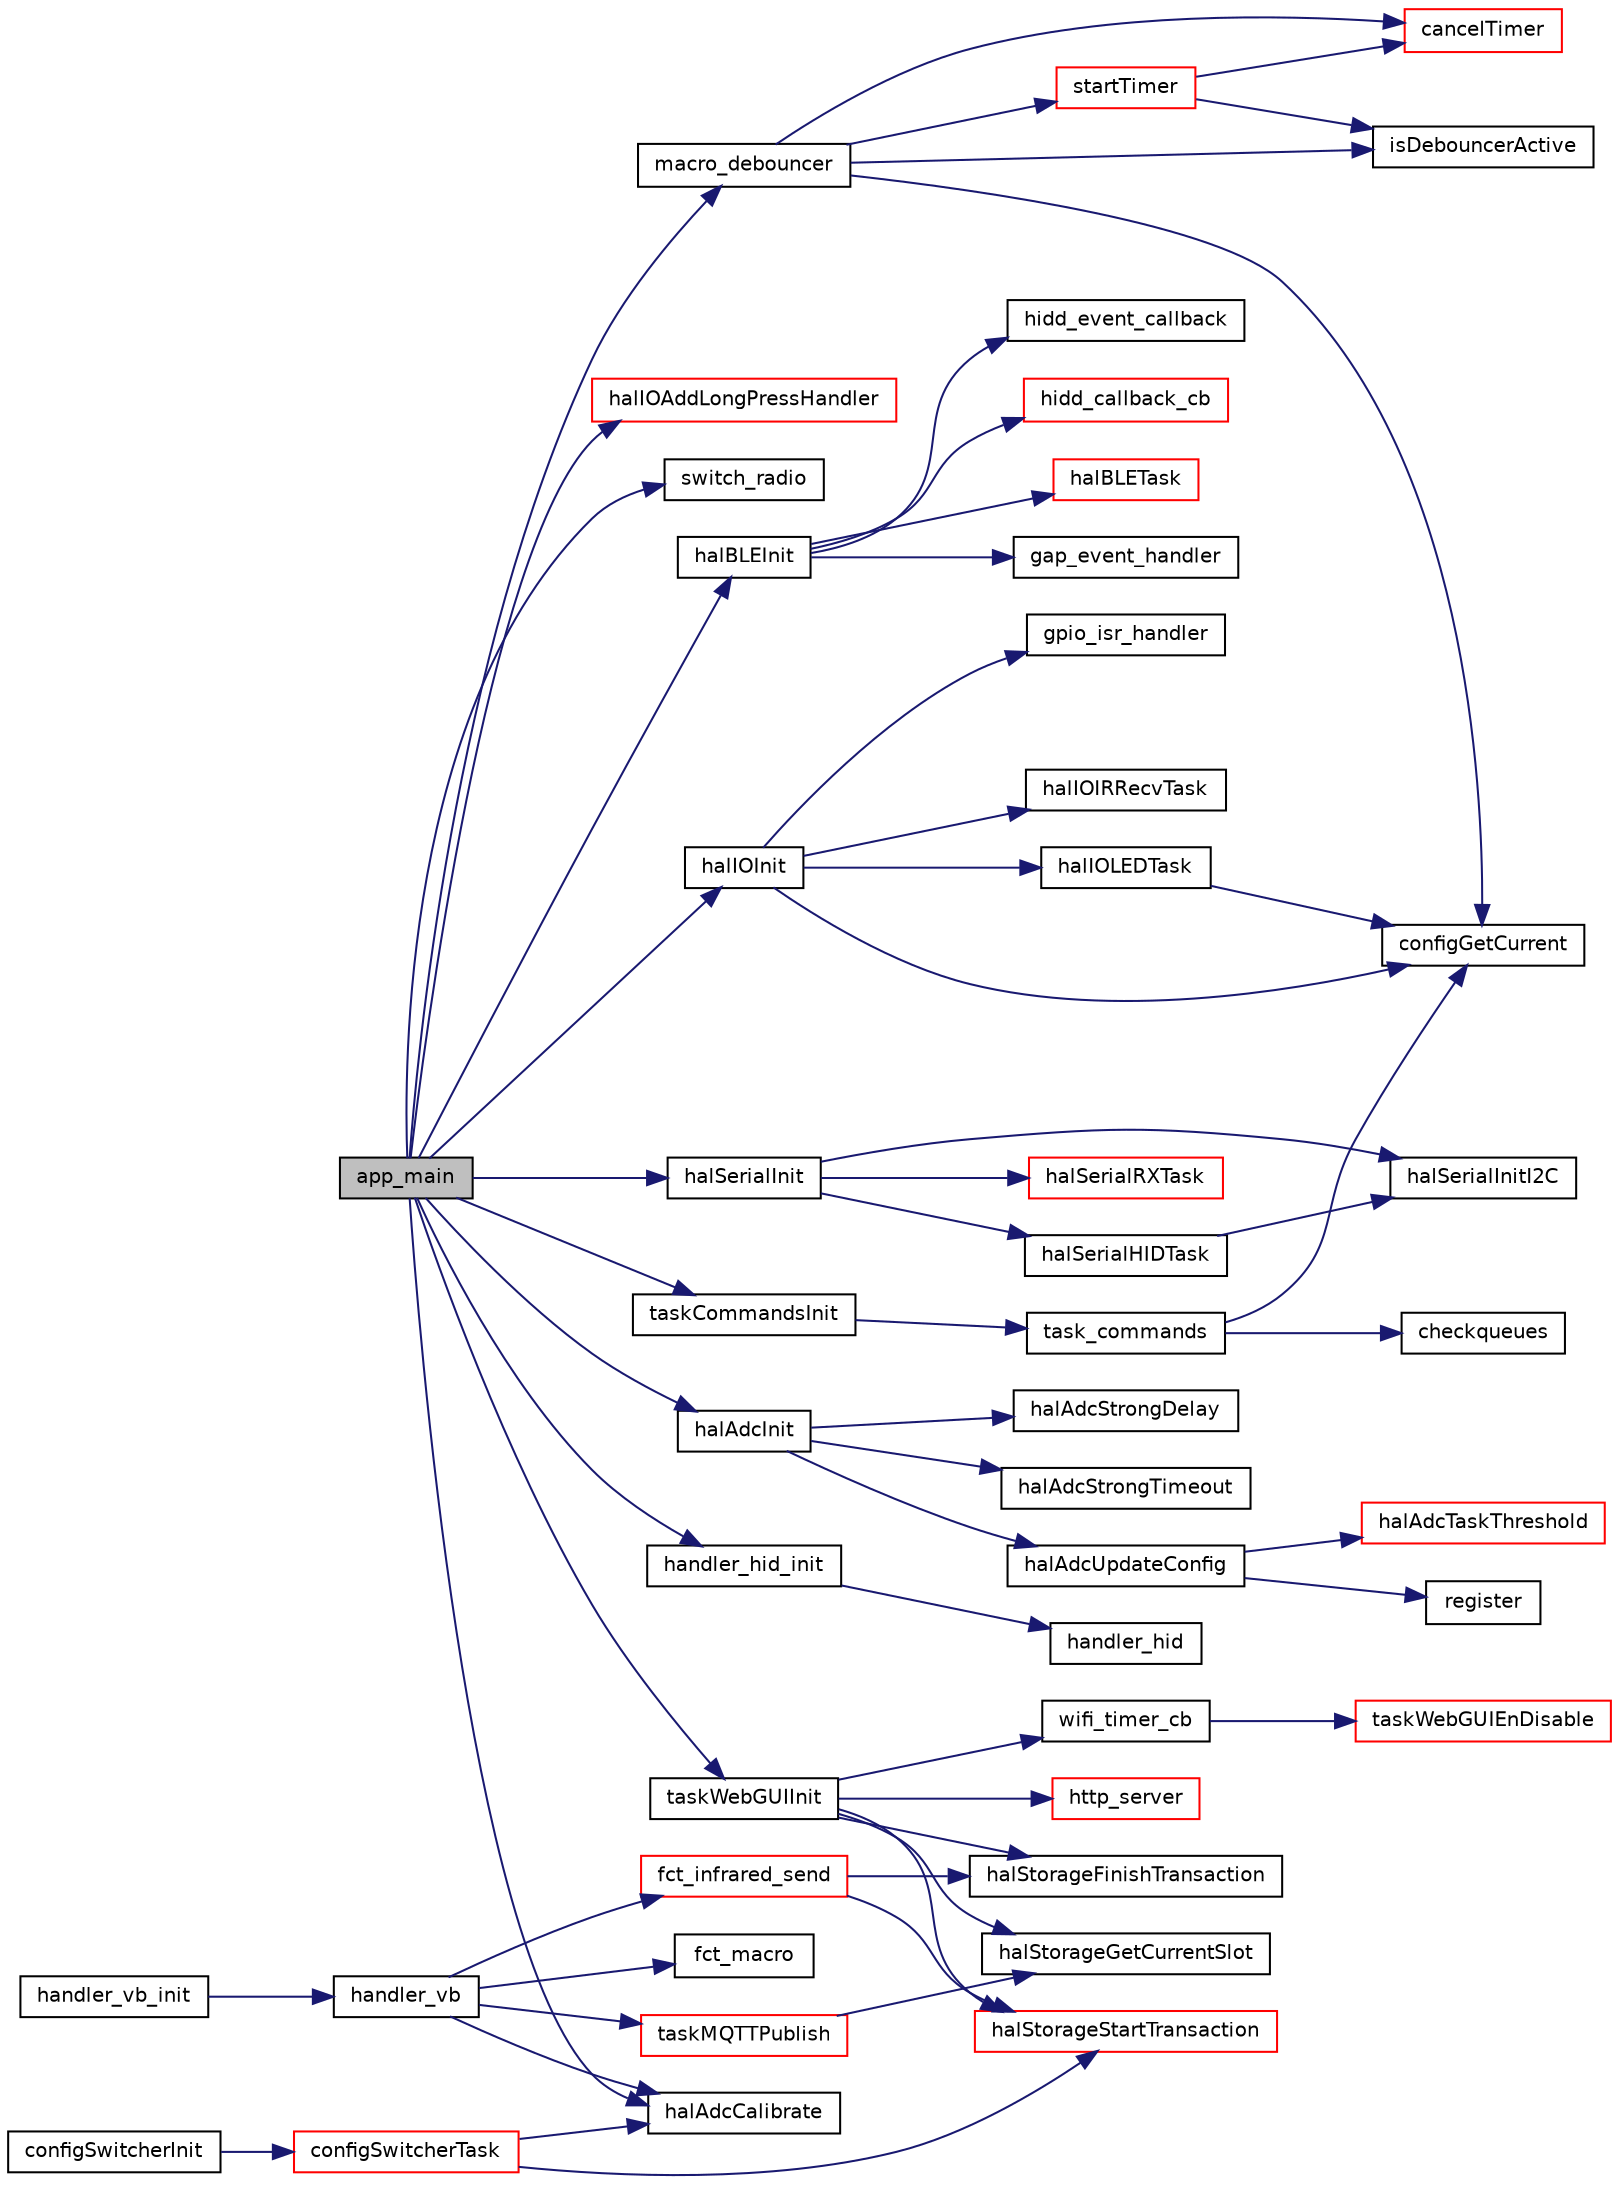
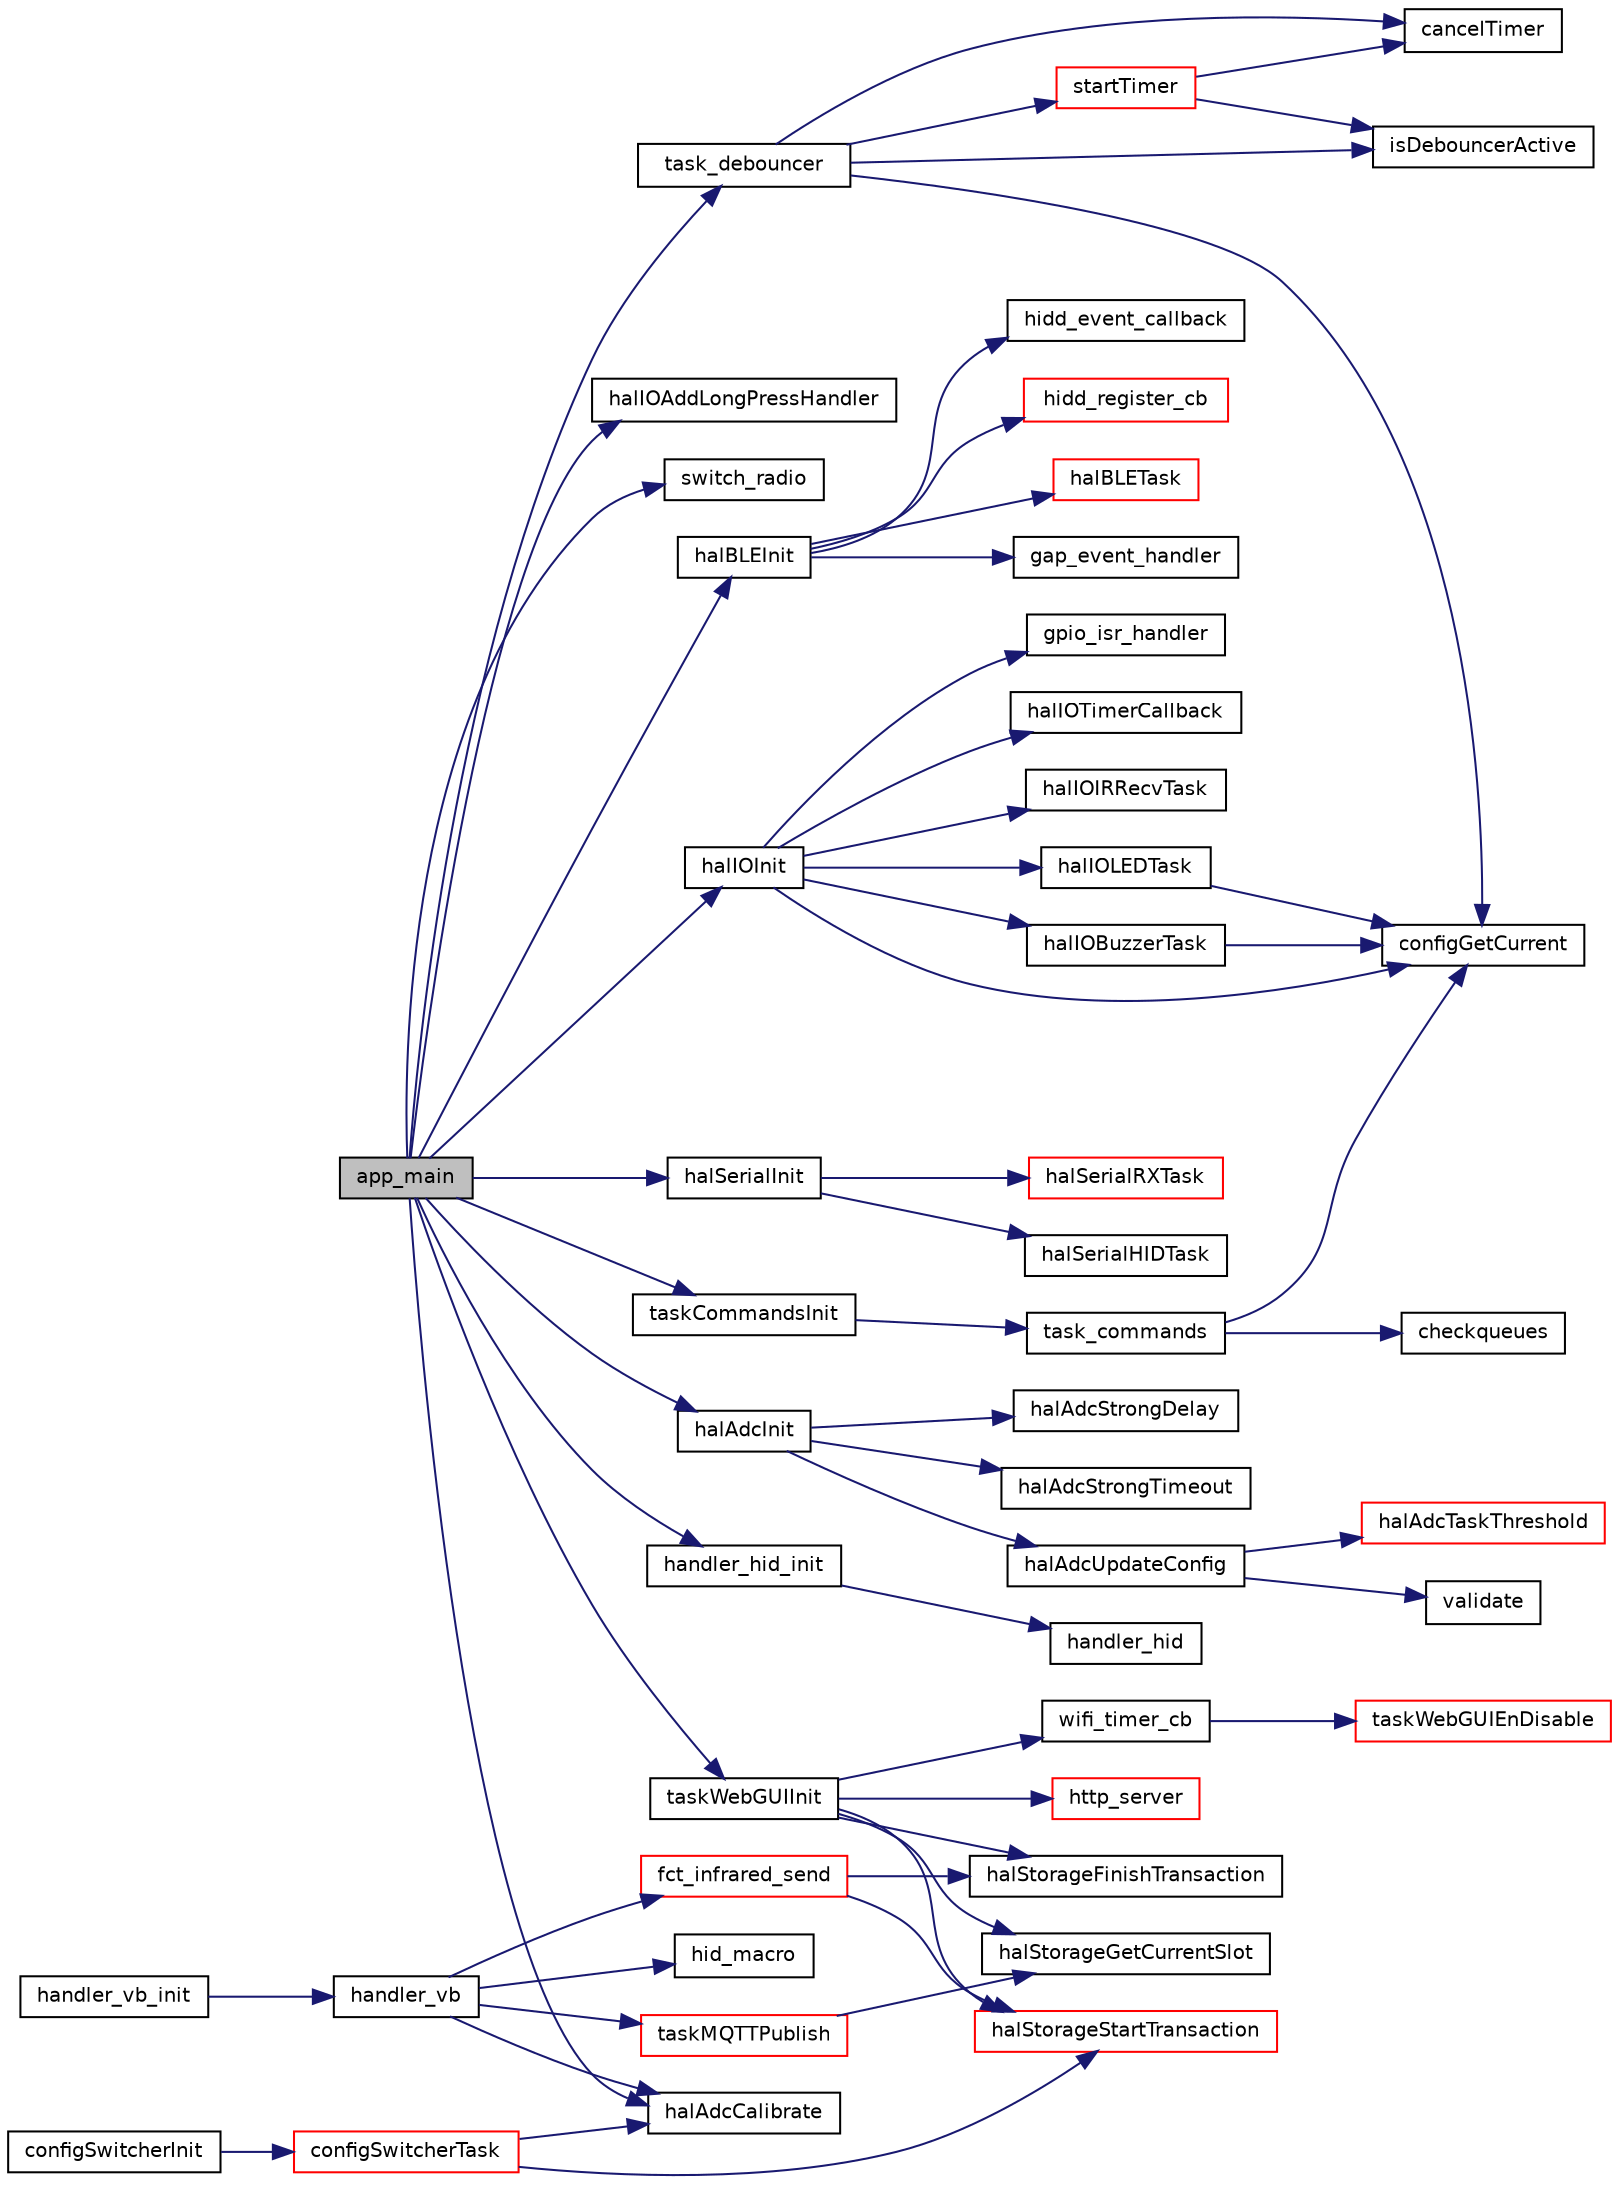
(1483, 31) -> (1483, 31)
(744, 165) -> (744, 165)
(744, 400) -> (744, 400)
(1126, 400) -> (1126, 400)
none -> (1126, 713)
none -> (1126, 945)
(1483, 1178) -> none
(1483, 1603) -> (1483, 1603)
(744, 1956) -> (744, 1956)
